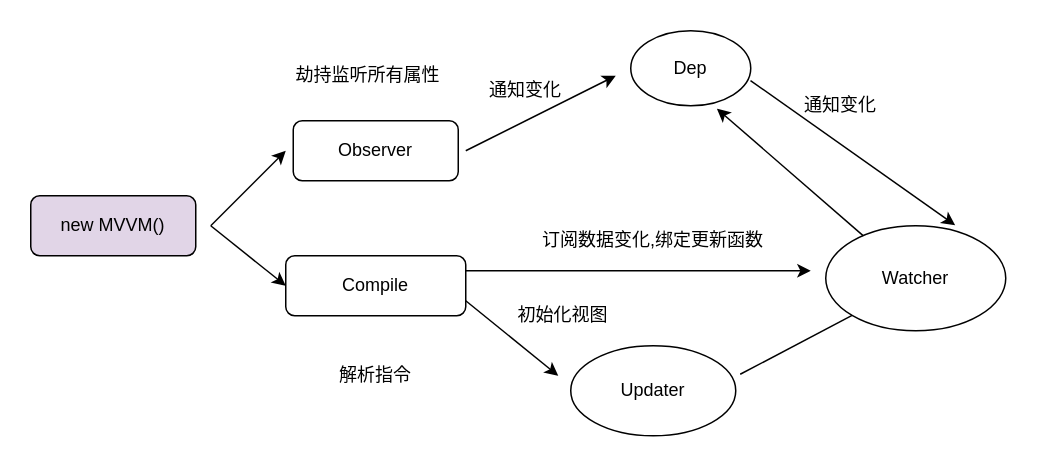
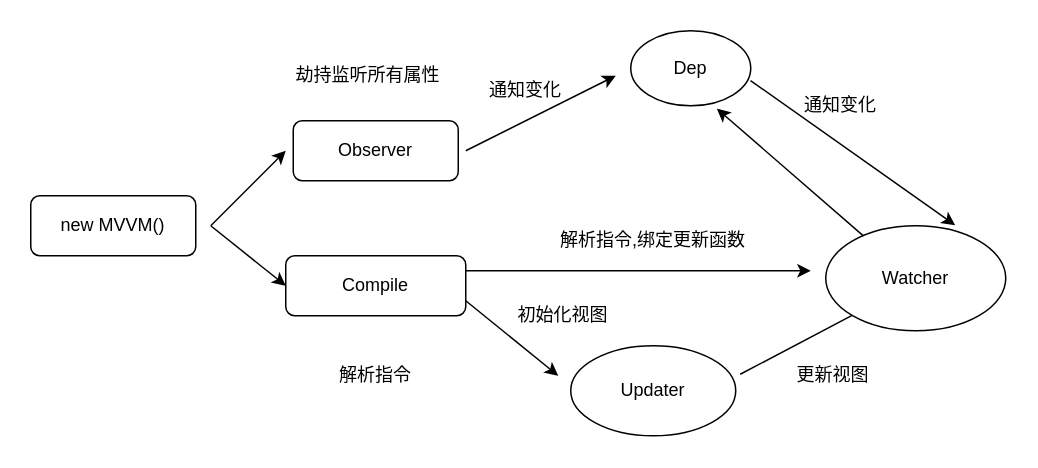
(113, 226) -> (113, 226)
(653, 241) -> (653, 241)
none -> (833, 376)
